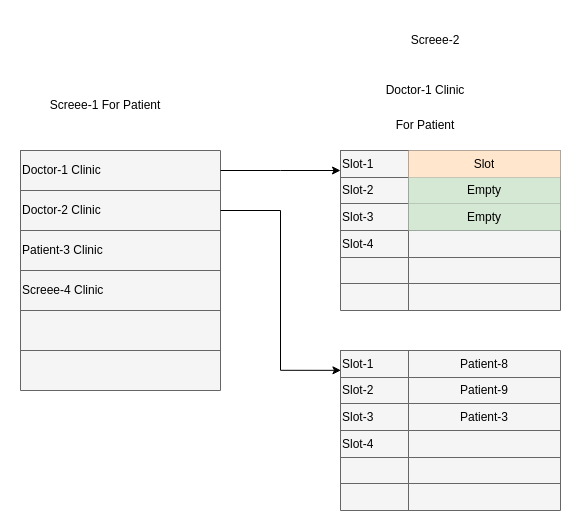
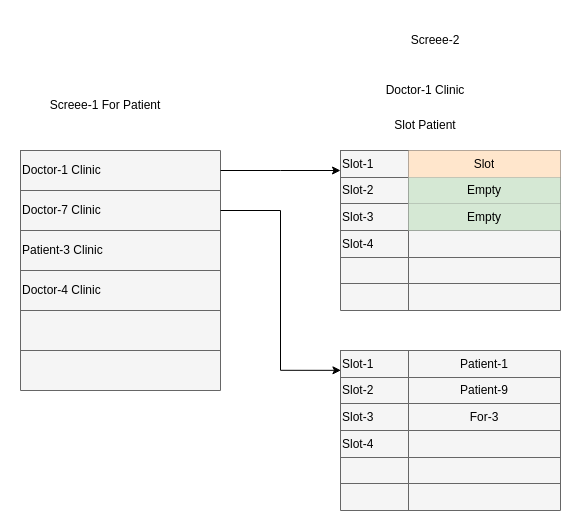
(426, 126) -> (426, 126)
(67, 211) -> (67, 211)
(67, 291) -> (67, 291)
(485, 365) -> (485, 365)
(485, 418) -> (485, 418)
